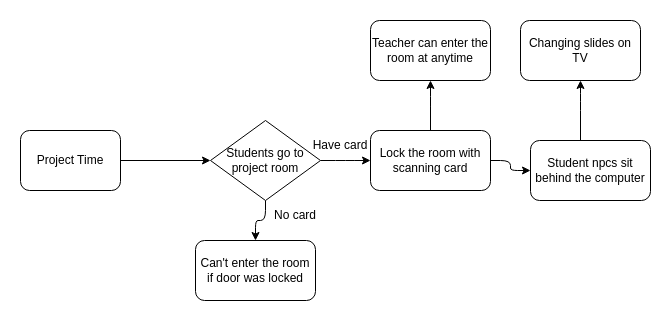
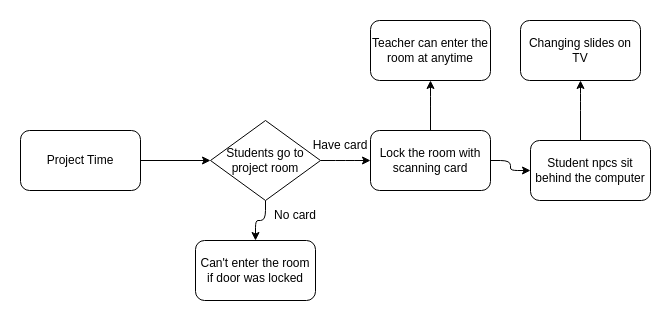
(71, 161) -> (81, 161)
